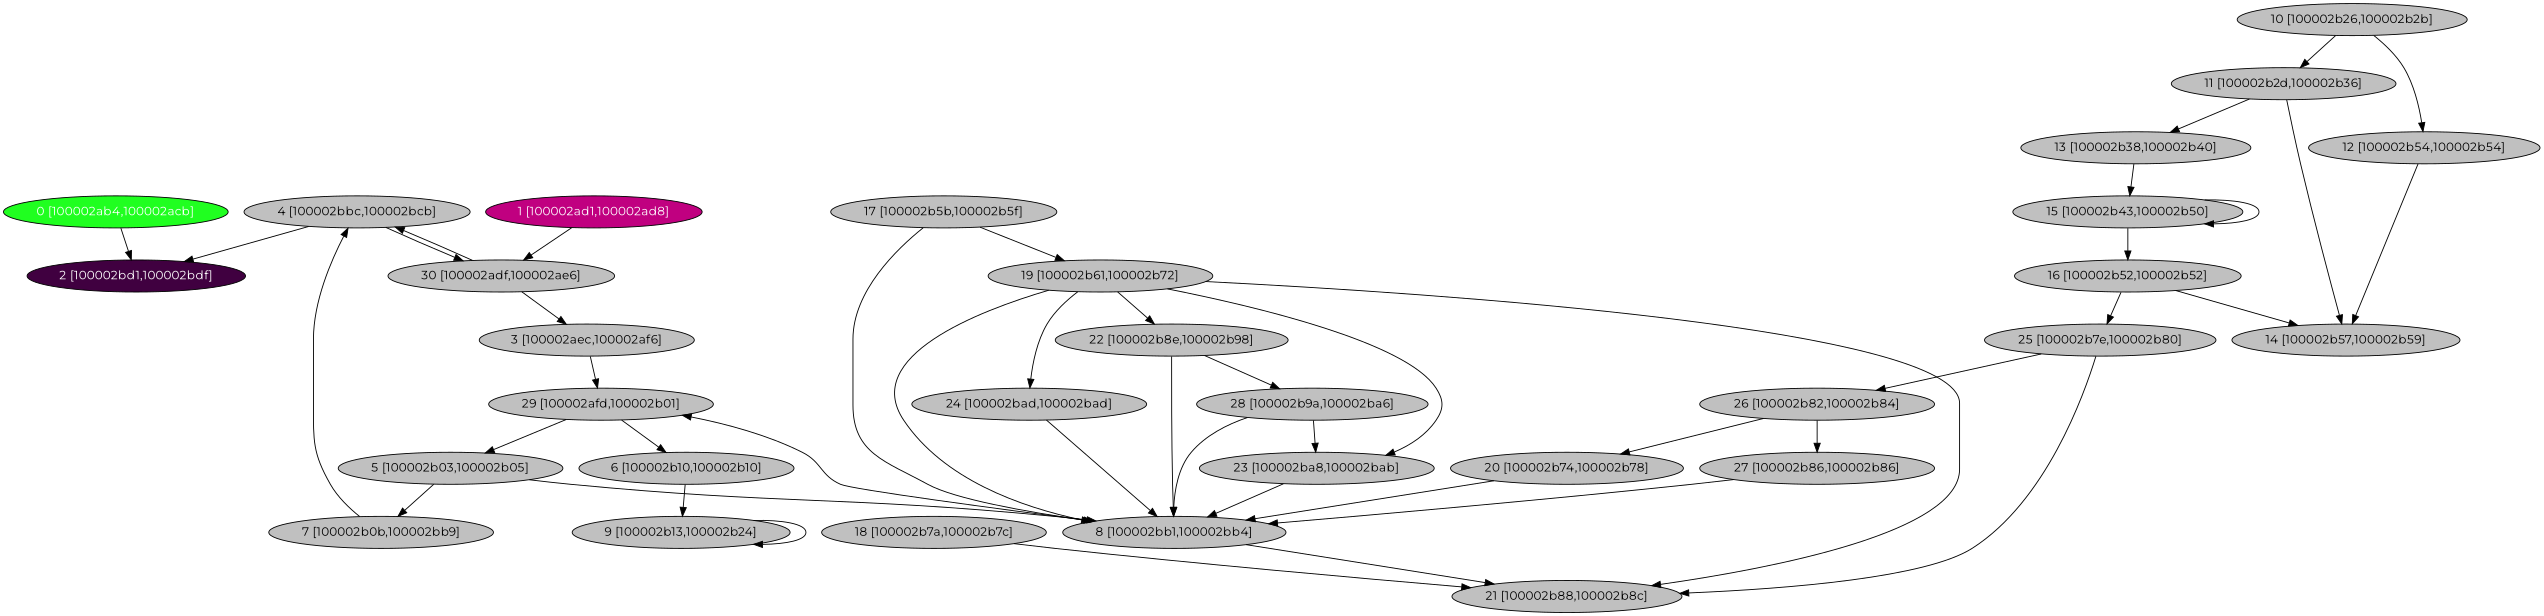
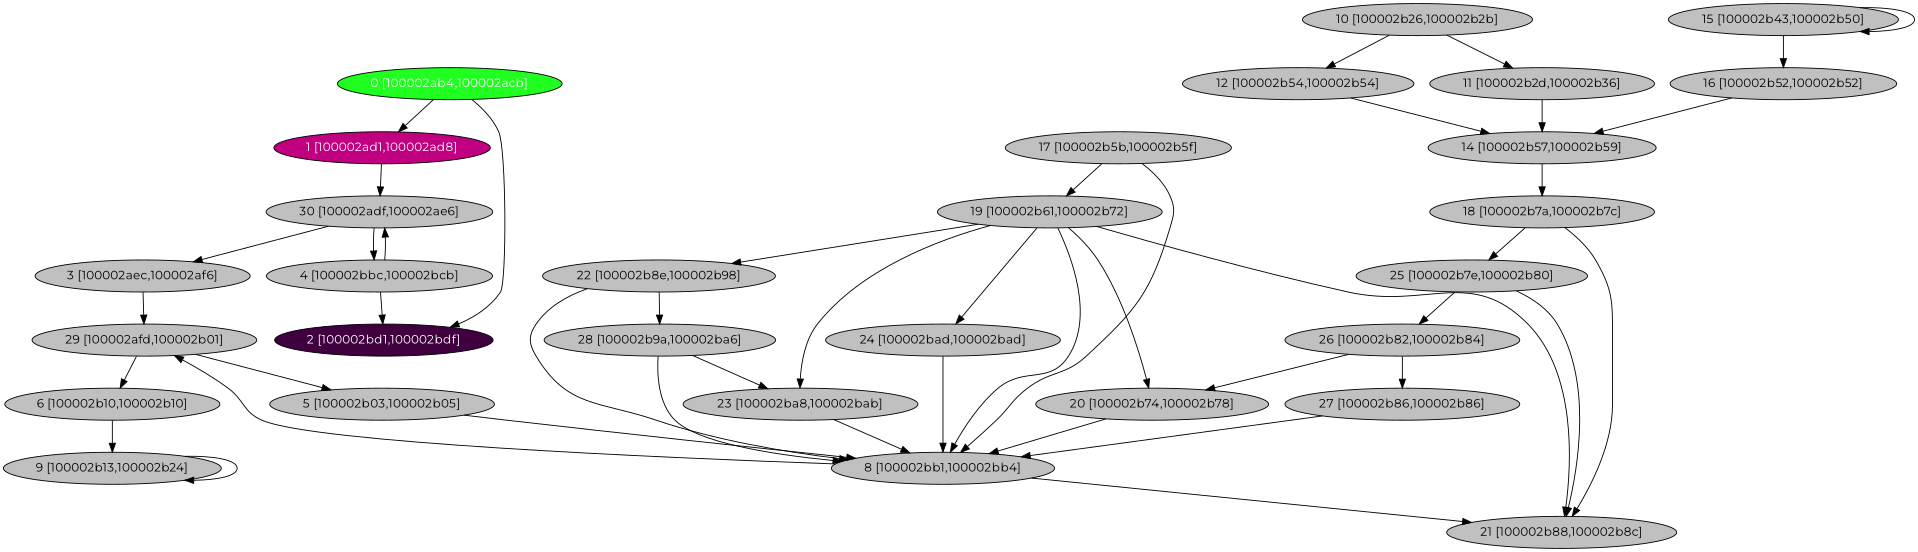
none -> (419, 113)
(2136, 148) -> none
none -> (1542, 175)
none -> (1118, 298)
(2116, 304) -> (1510, 241)
(381, 532) -> none
